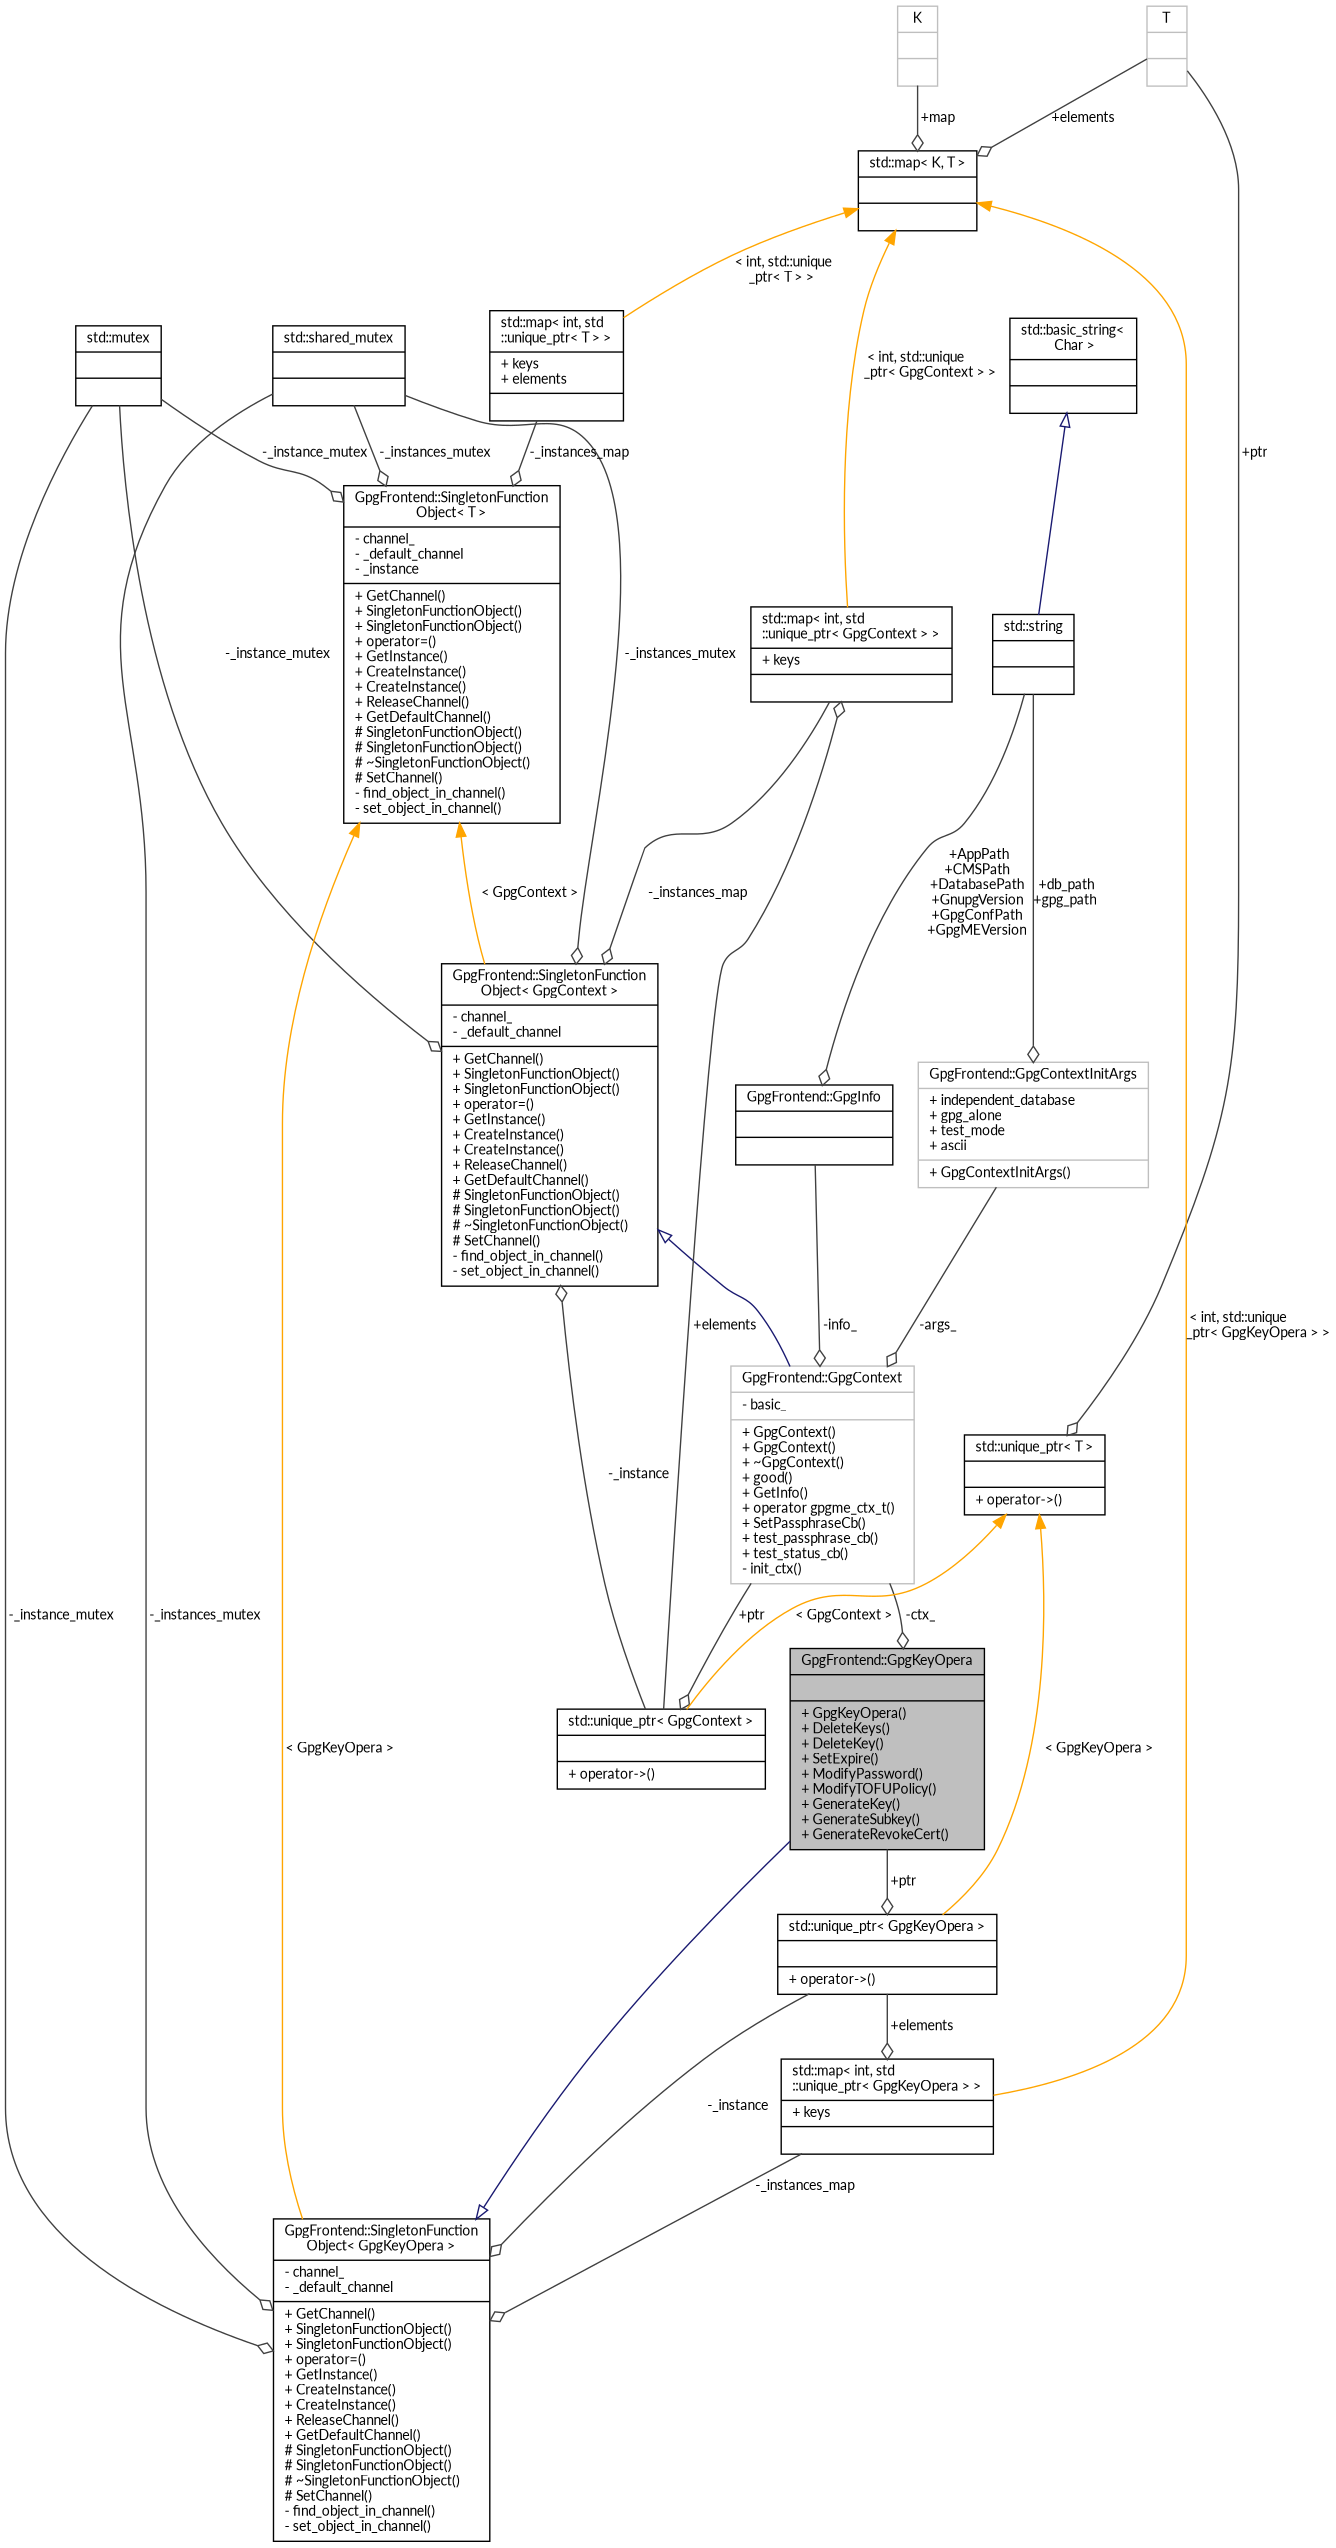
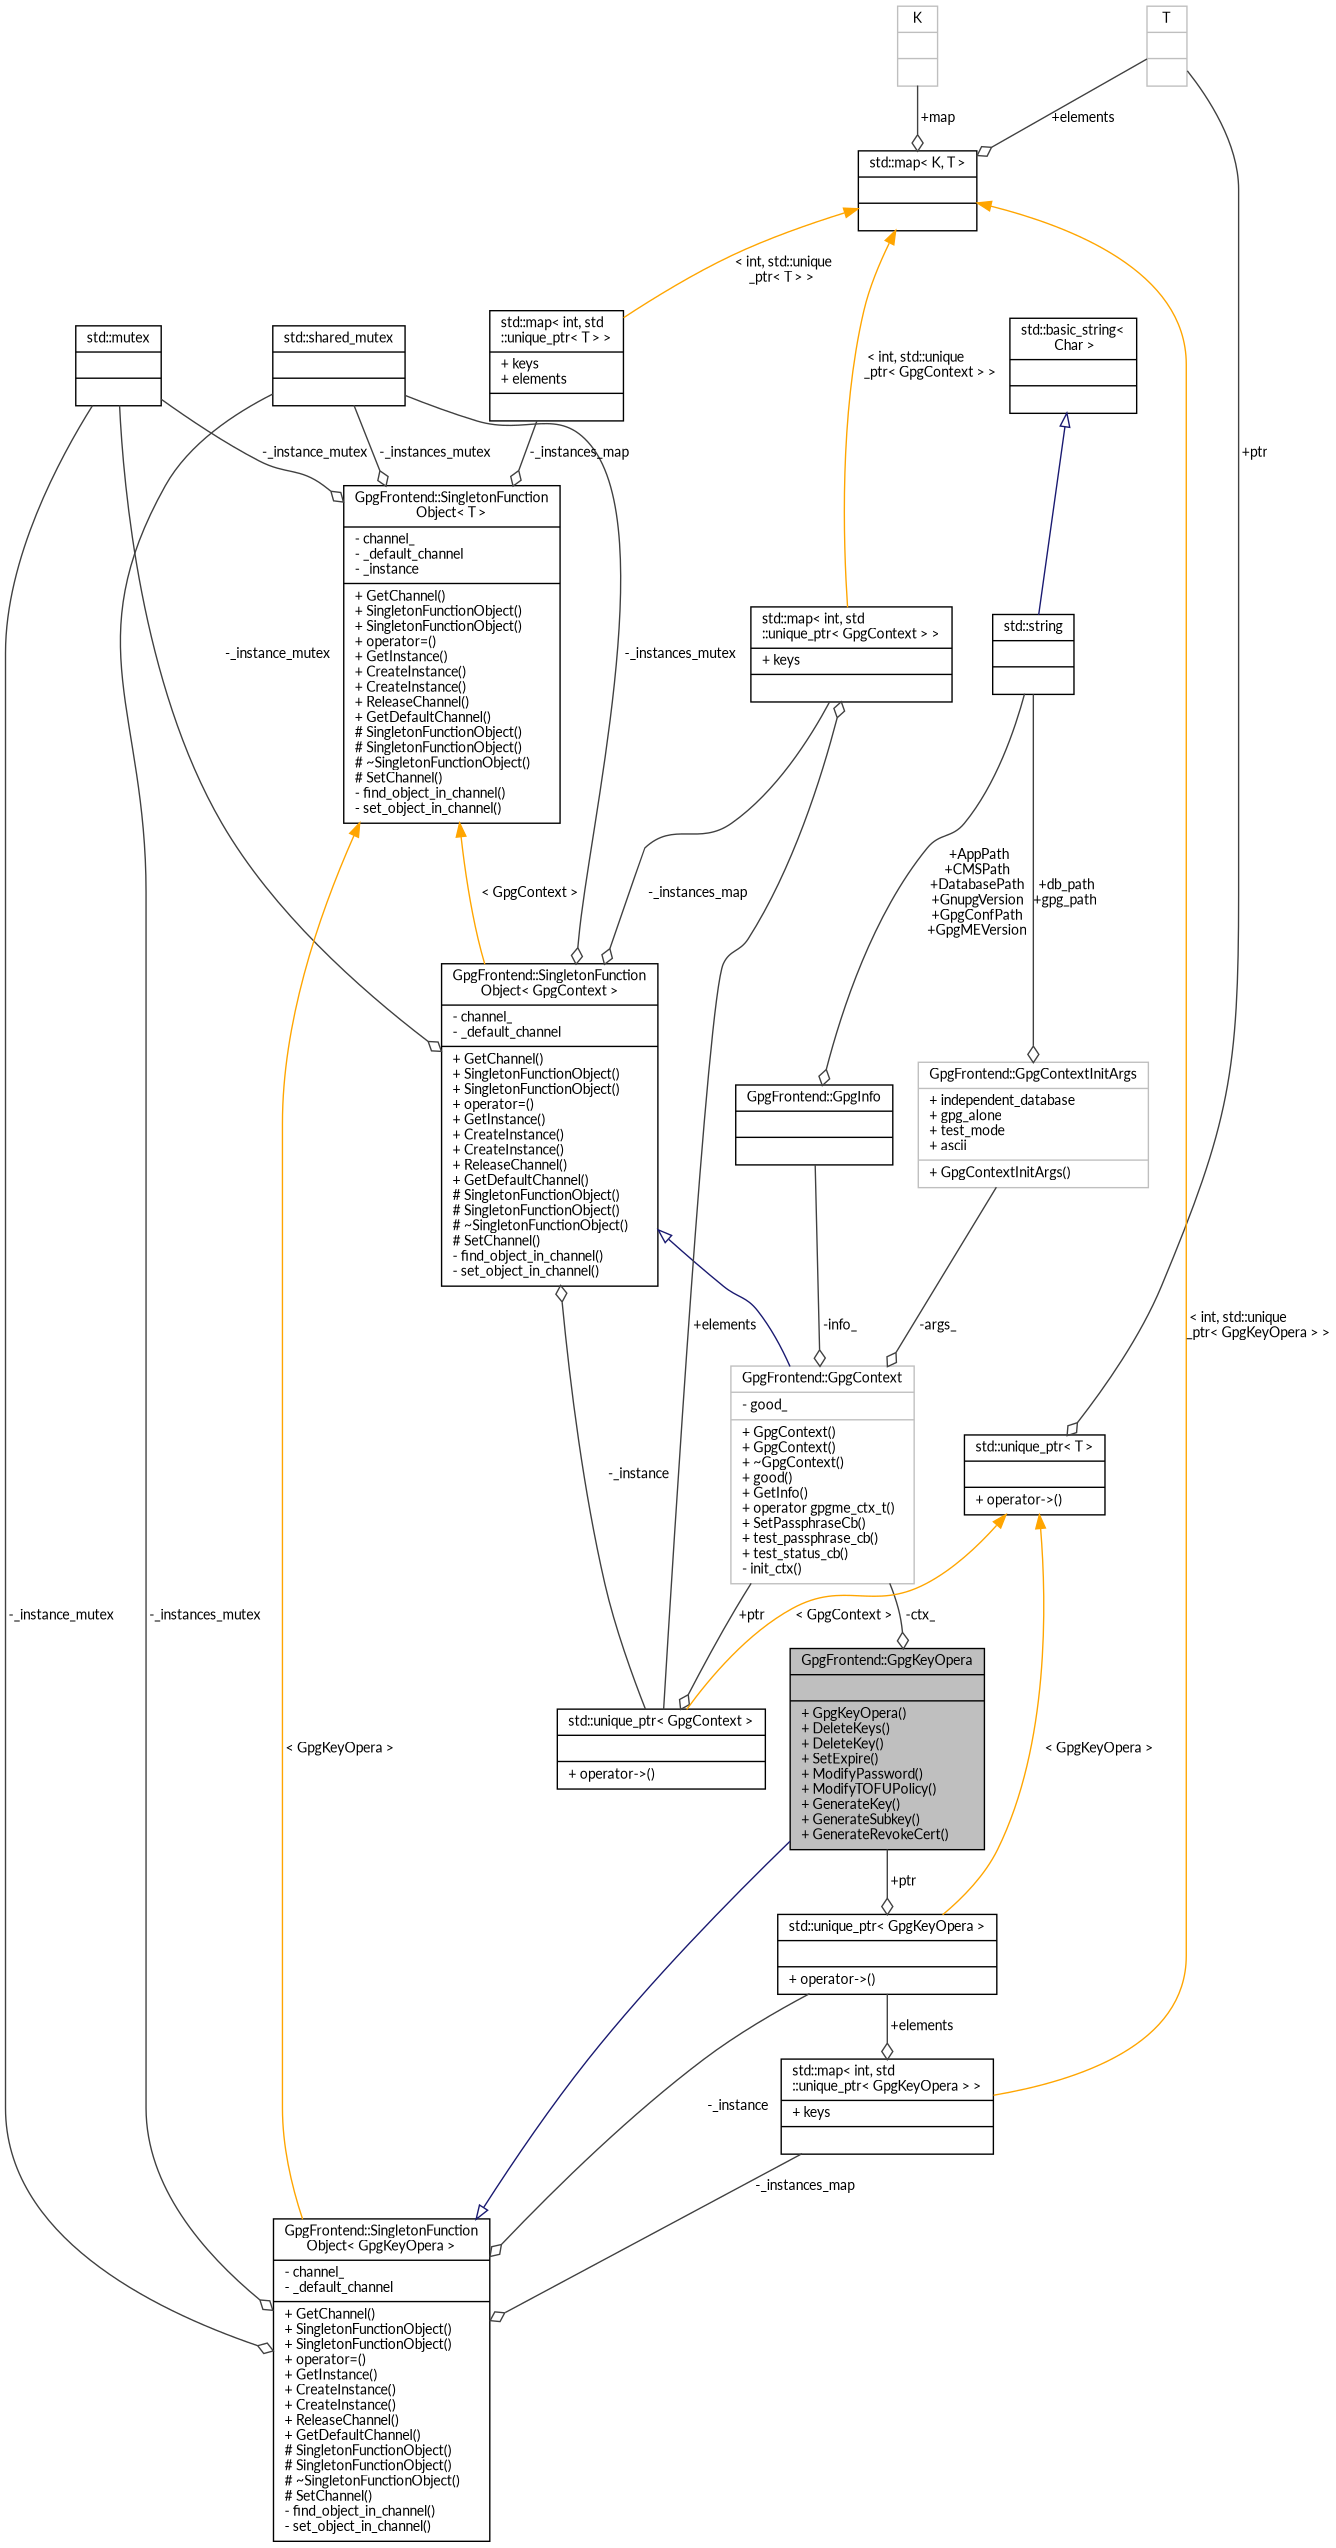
(765, 1405) -> (765, 1405)
